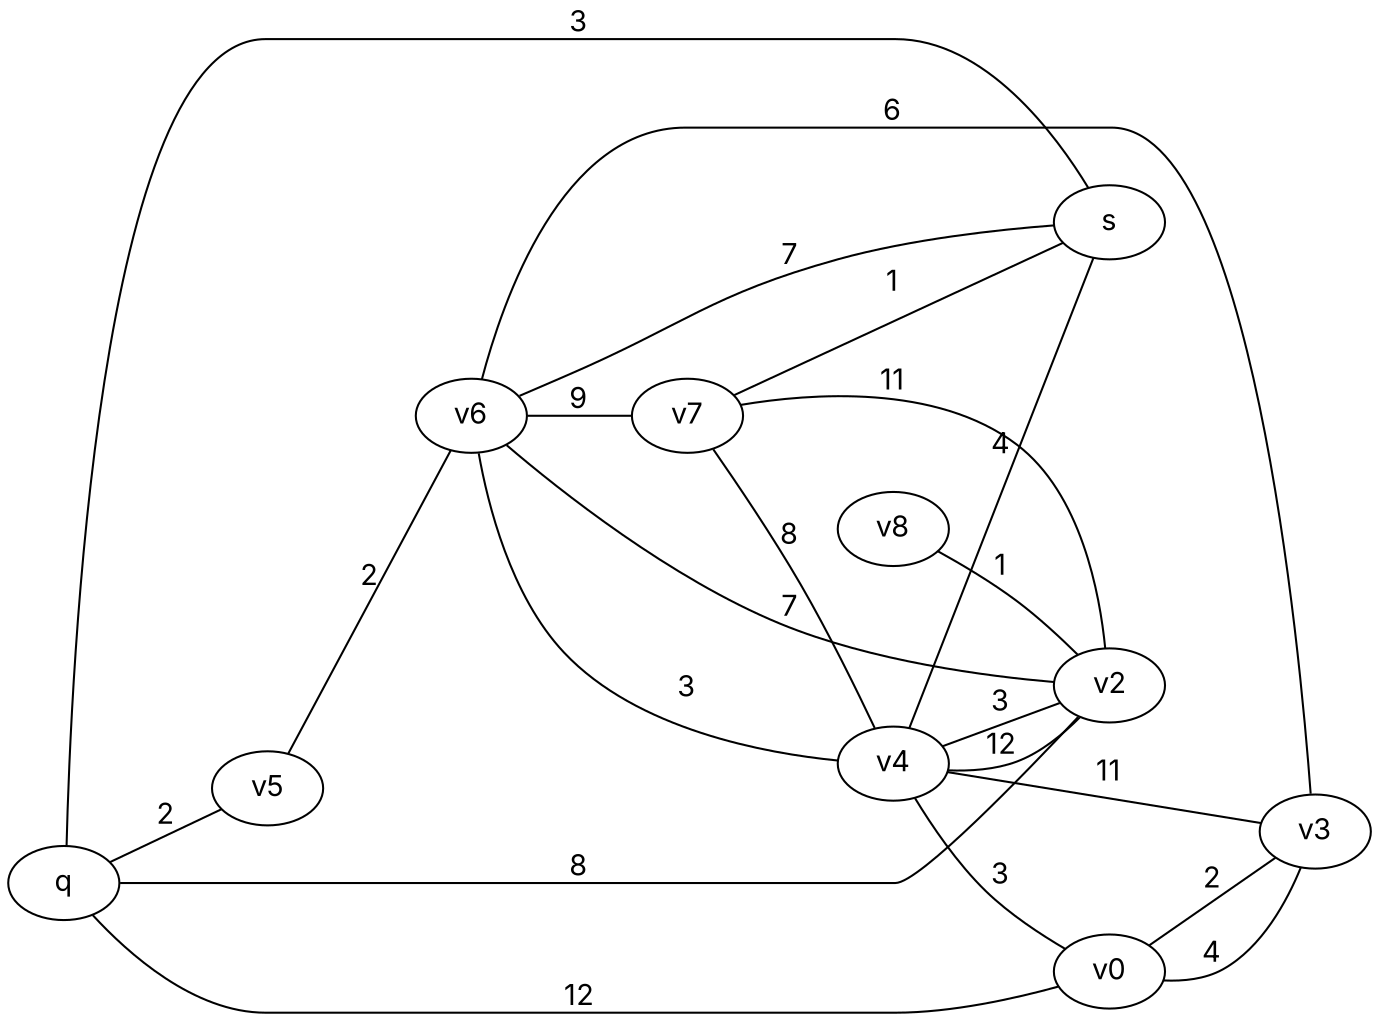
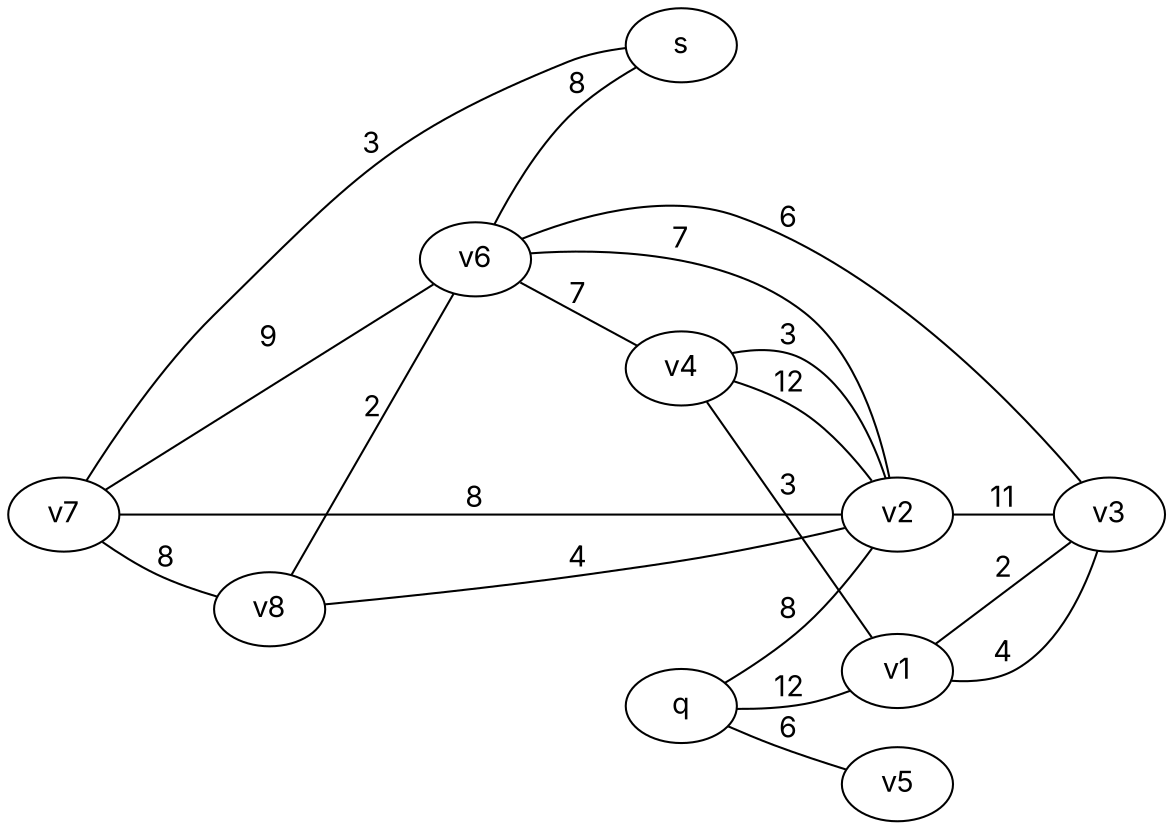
(275, 39) -> none
(790, 256) -> (578, 85)
(893, 283) -> (373, 145)
(893, 382) -> (475, 499)
(1001, 493) -> none
(1001, 567) -> (578, 559)
(801, 585) -> (157, 575)
(370, 602) -> (373, 434)
(687, 689) -> (578, 295)
(1104, 798) -> (1003, 515)
(166, 816) -> (789, 730)
(1109, 972) -> (897, 671)
